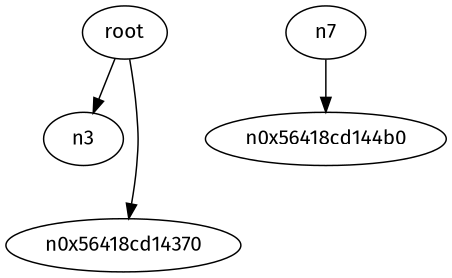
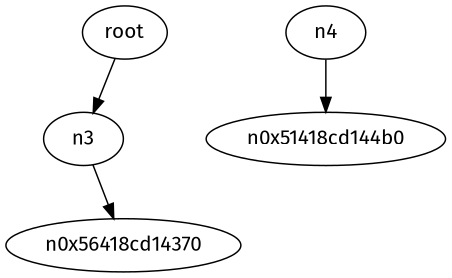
(326, 33) -> (326, 33)
(138, 132) -> (101, 185)
(326, 139) -> (326, 139)
